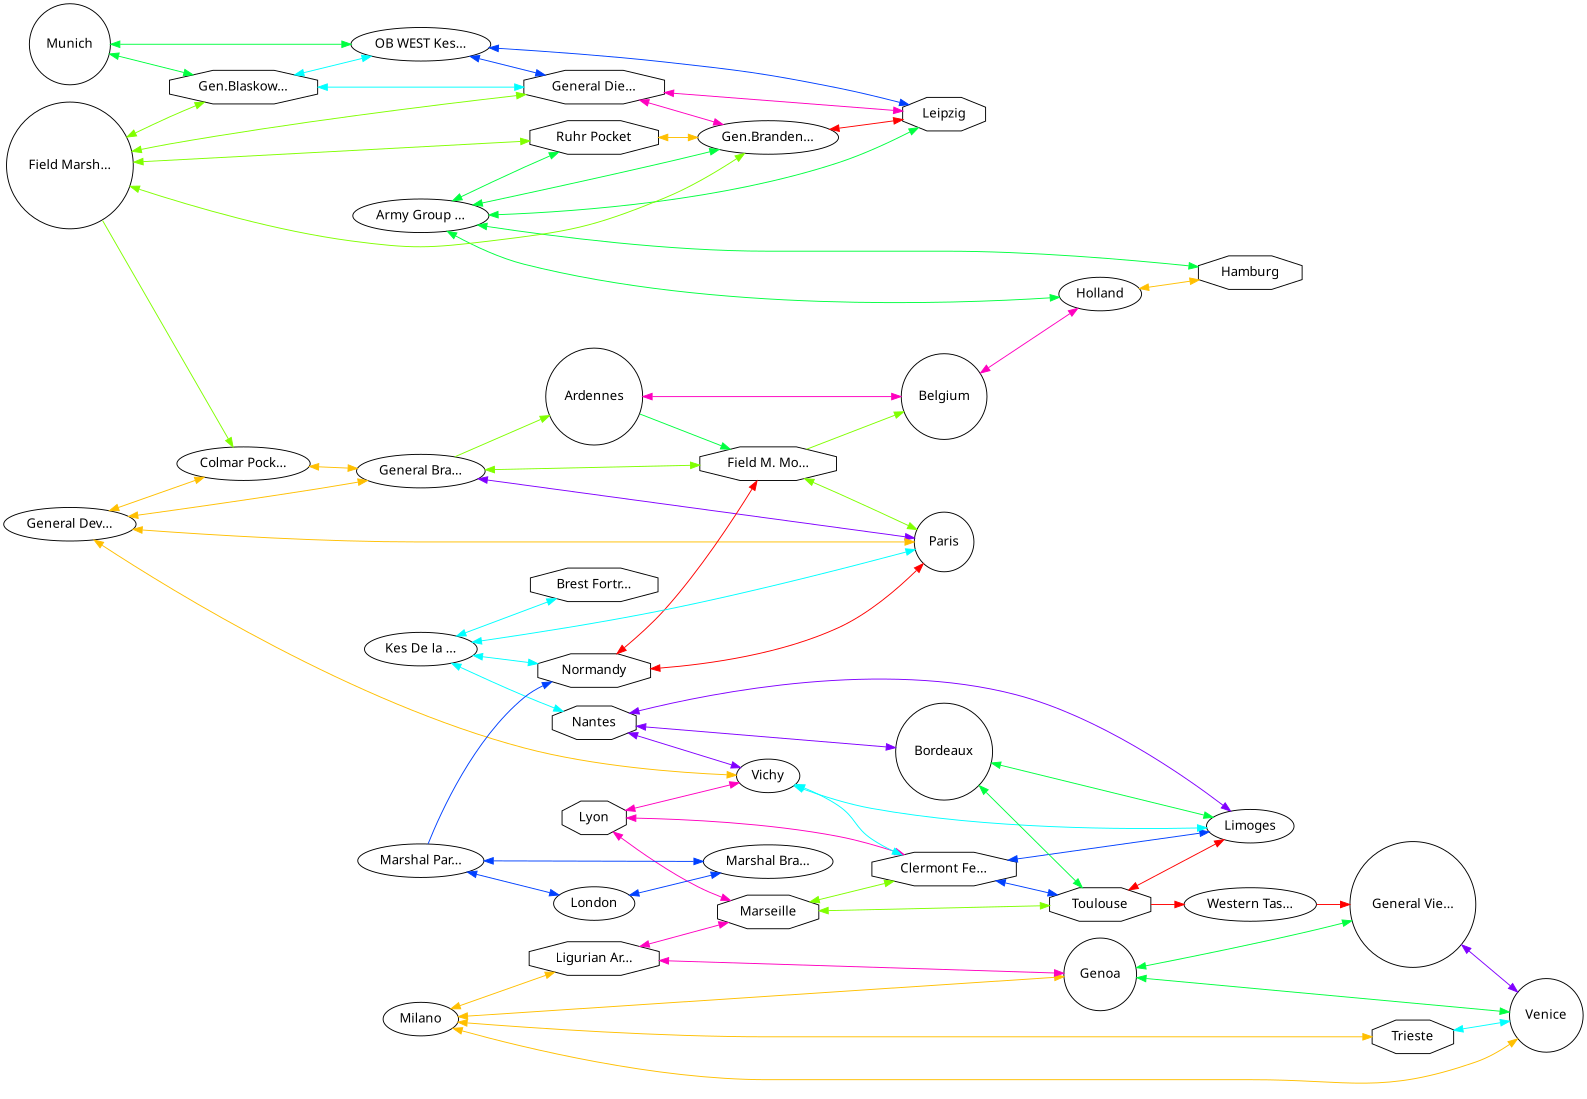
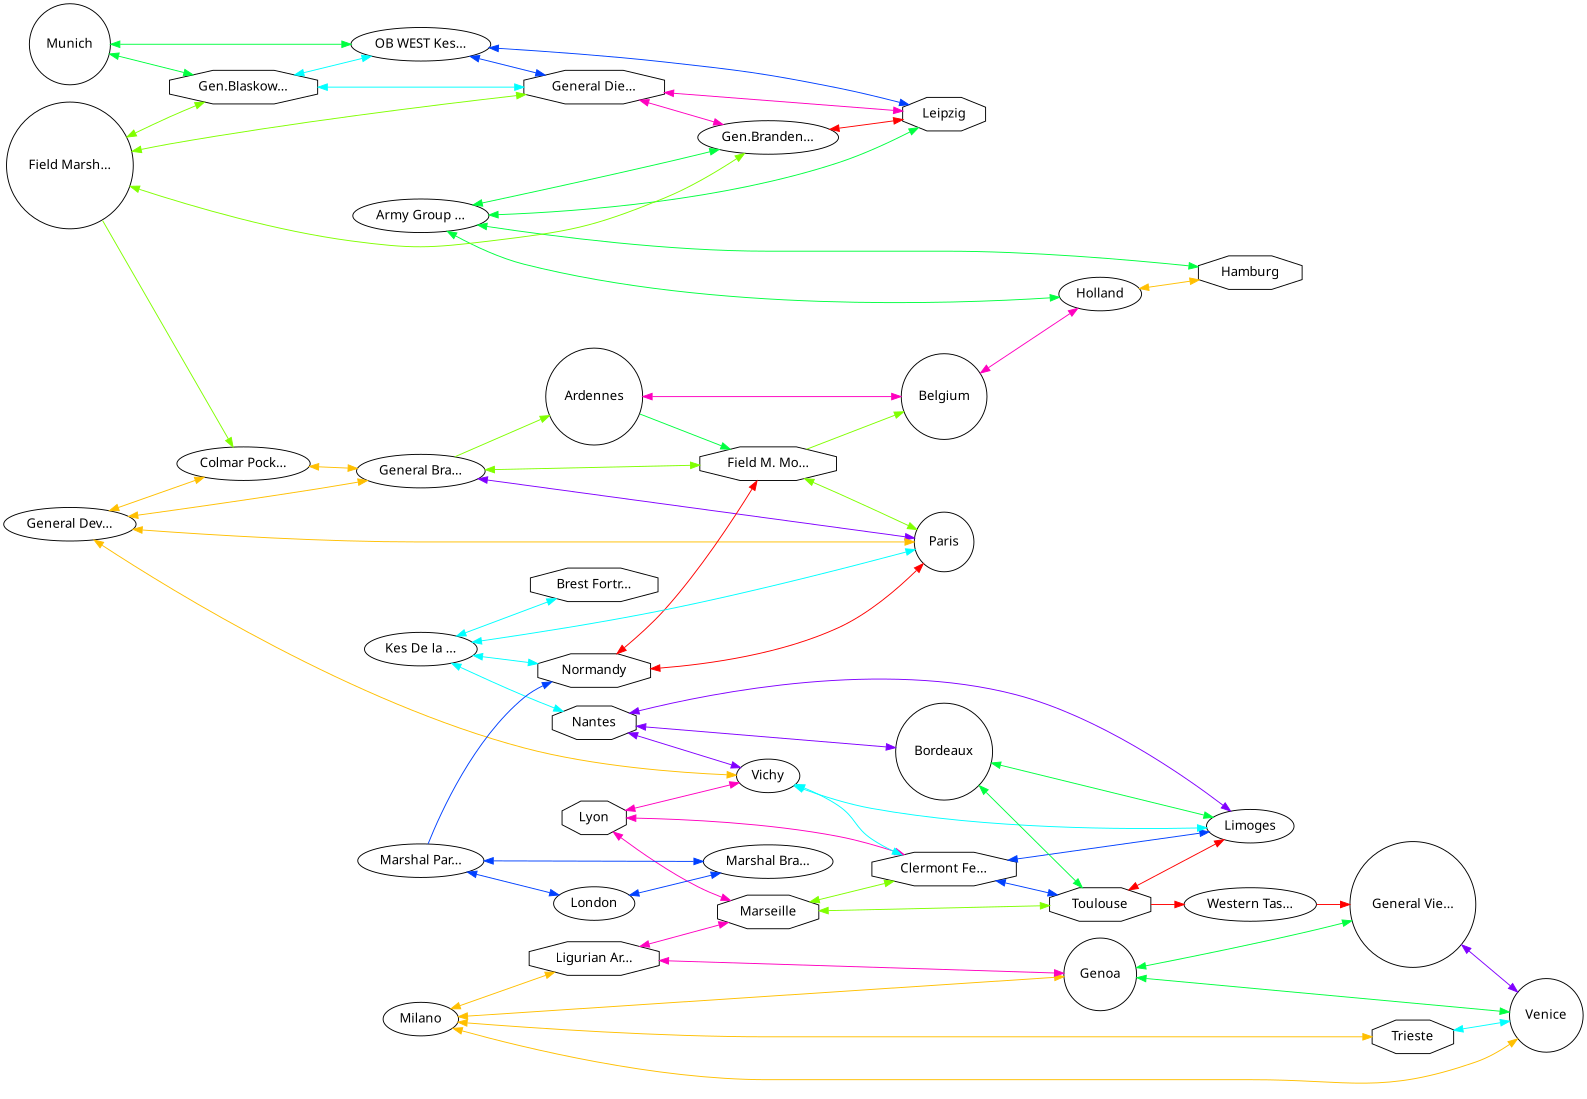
(594, 137) -> none
